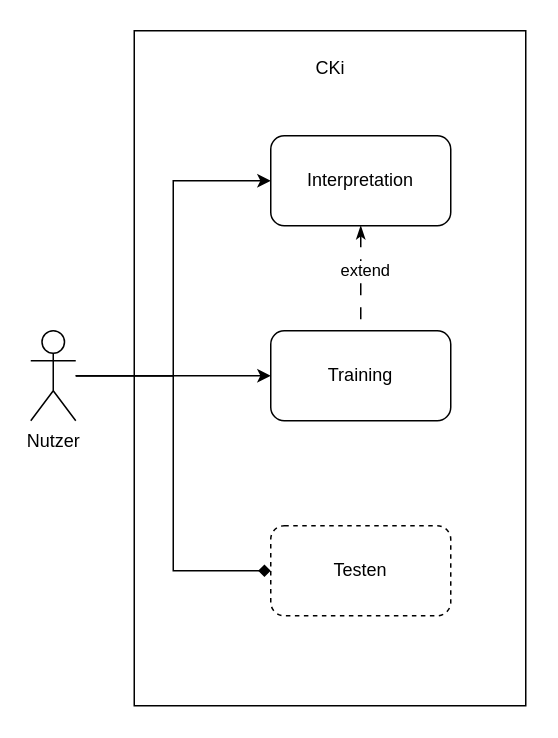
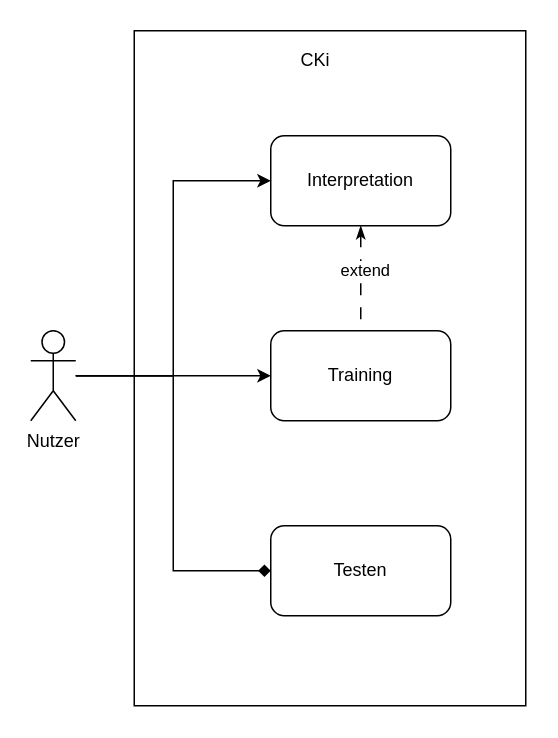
(331, 68) -> (316, 61)
(361, 571) -> (361, 571)
